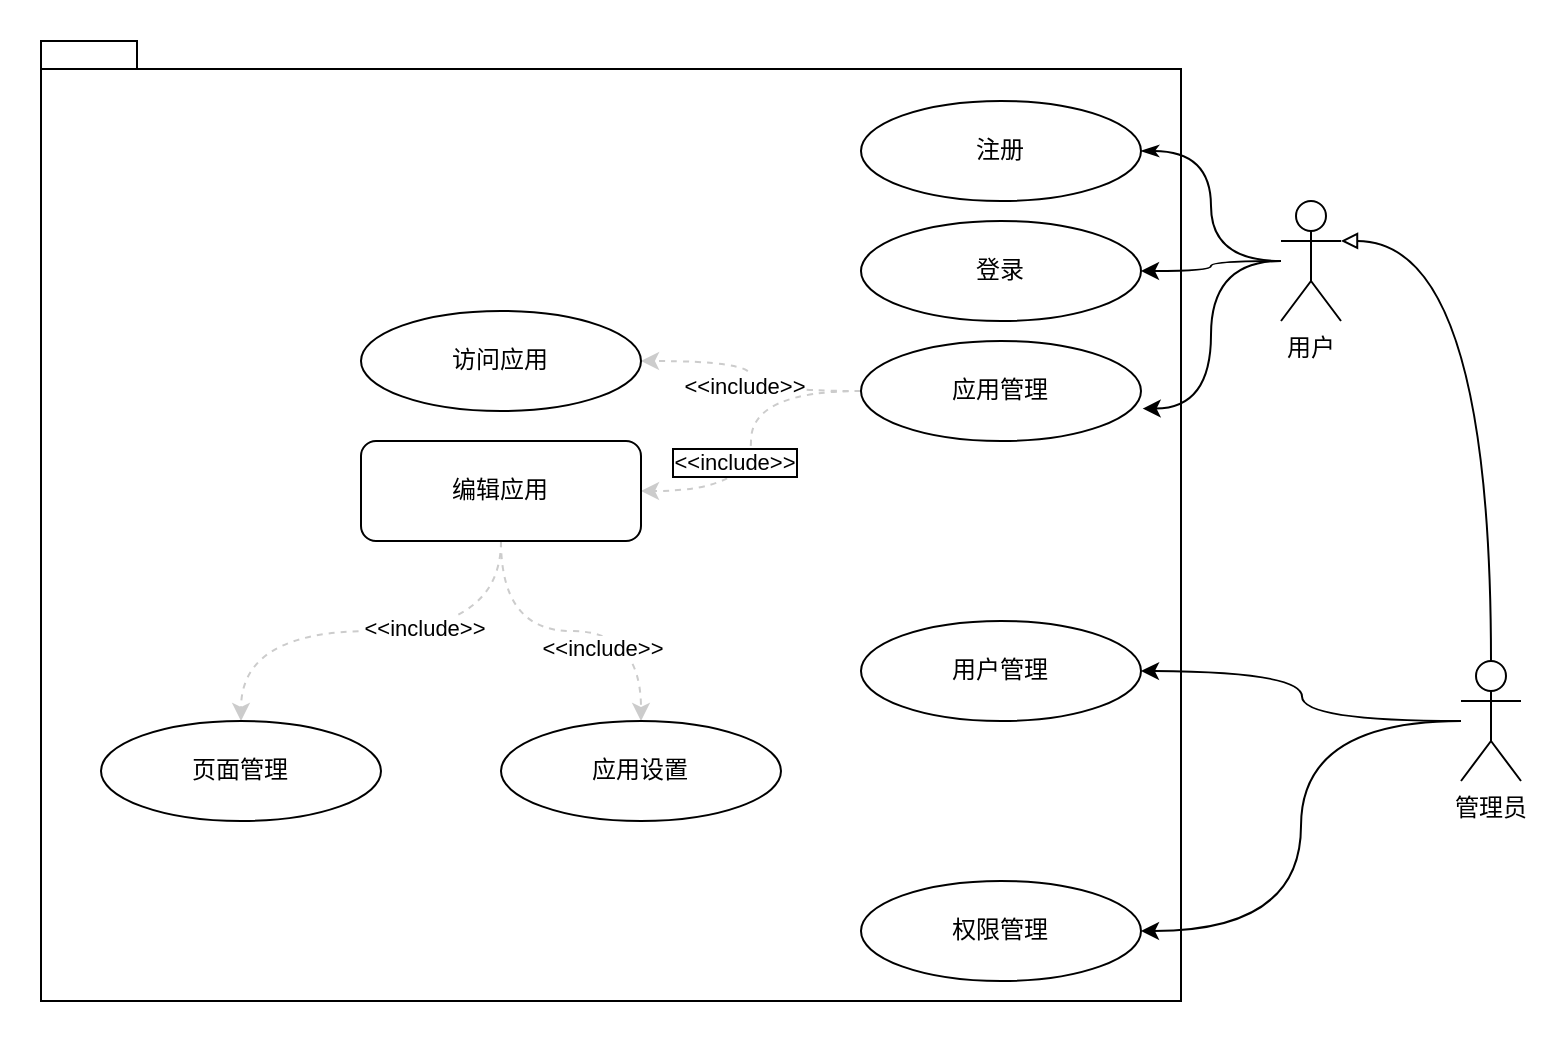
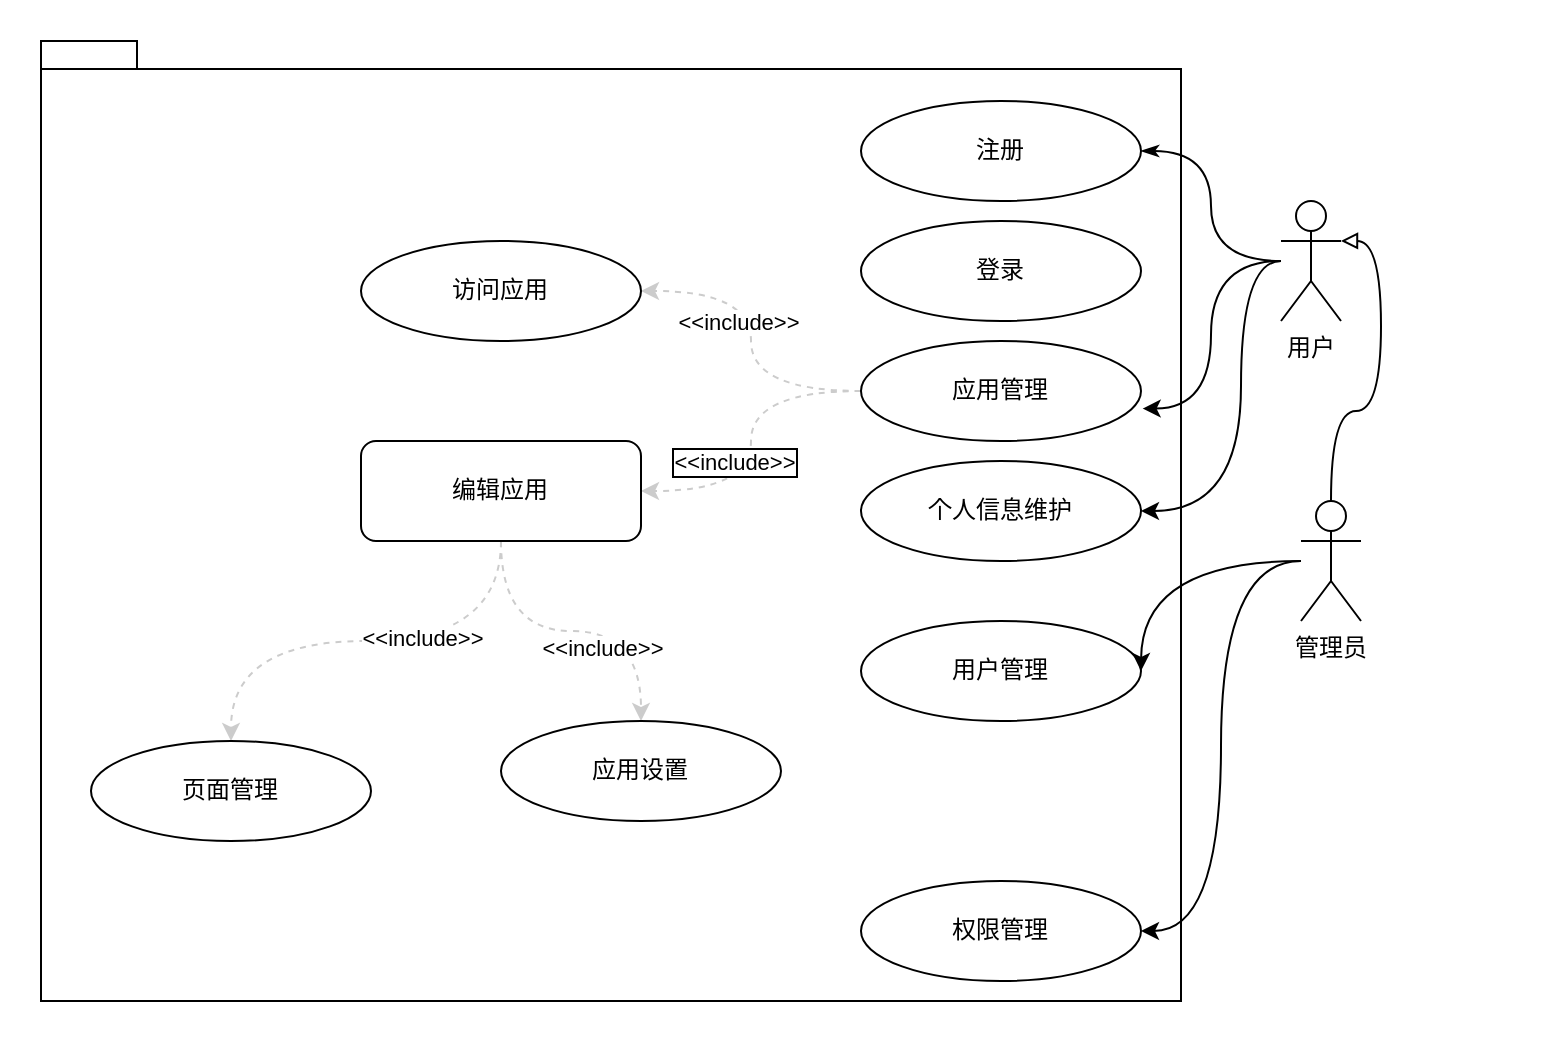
(1202, 269) -> none
(501, 361) -> (501, 291)
none -> (1240, 408)
none -> (1001, 511)
(1491, 721) -> (1331, 561)
(241, 771) -> (231, 791)
